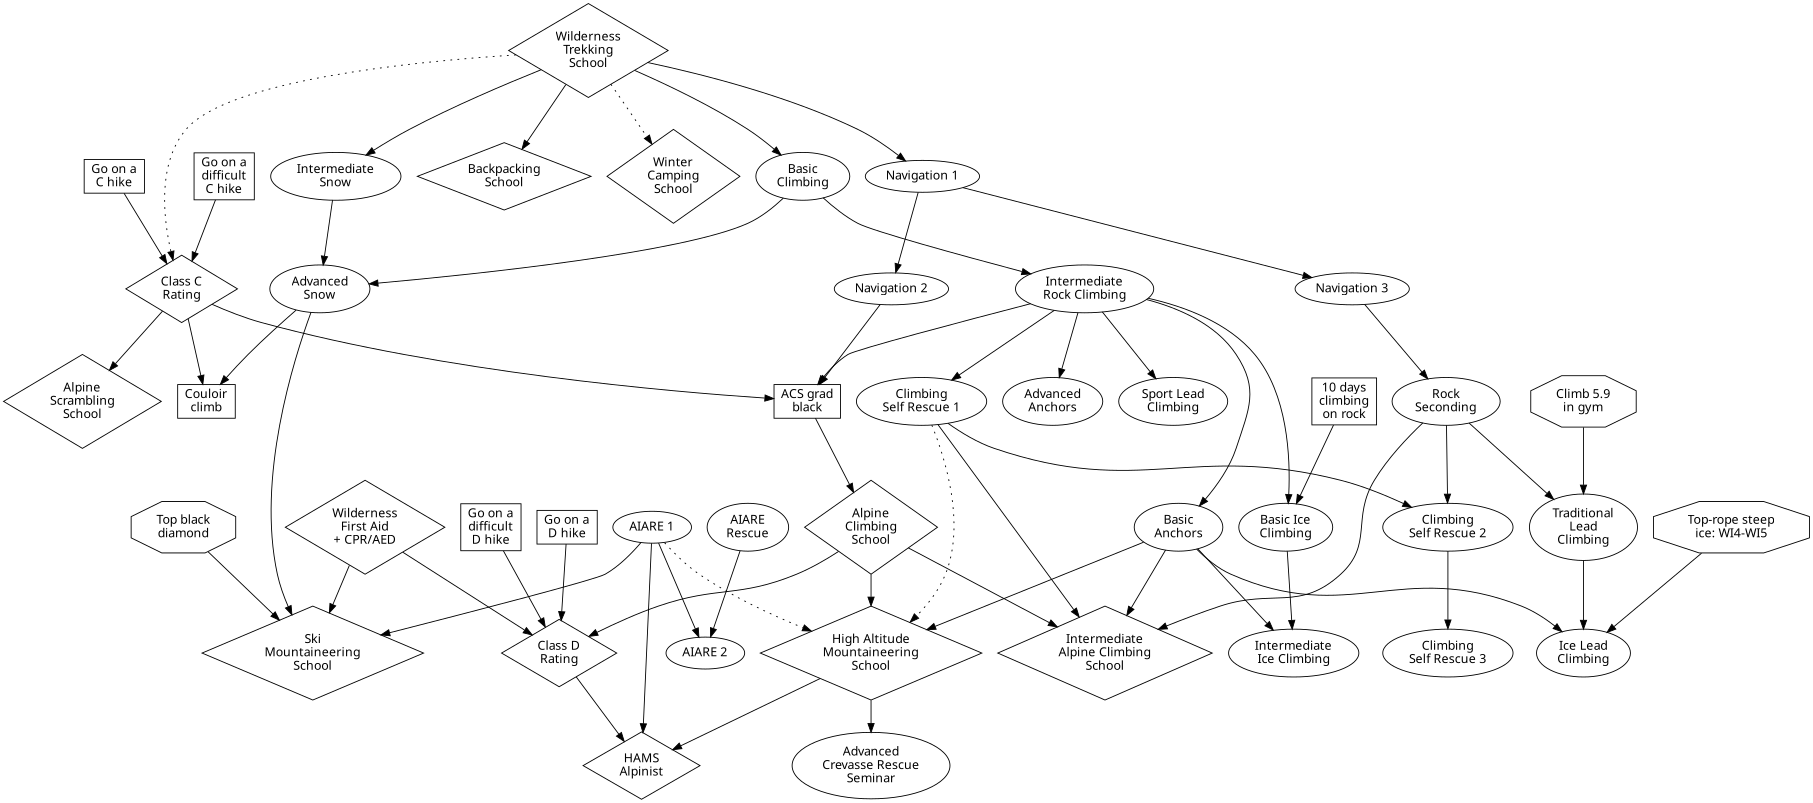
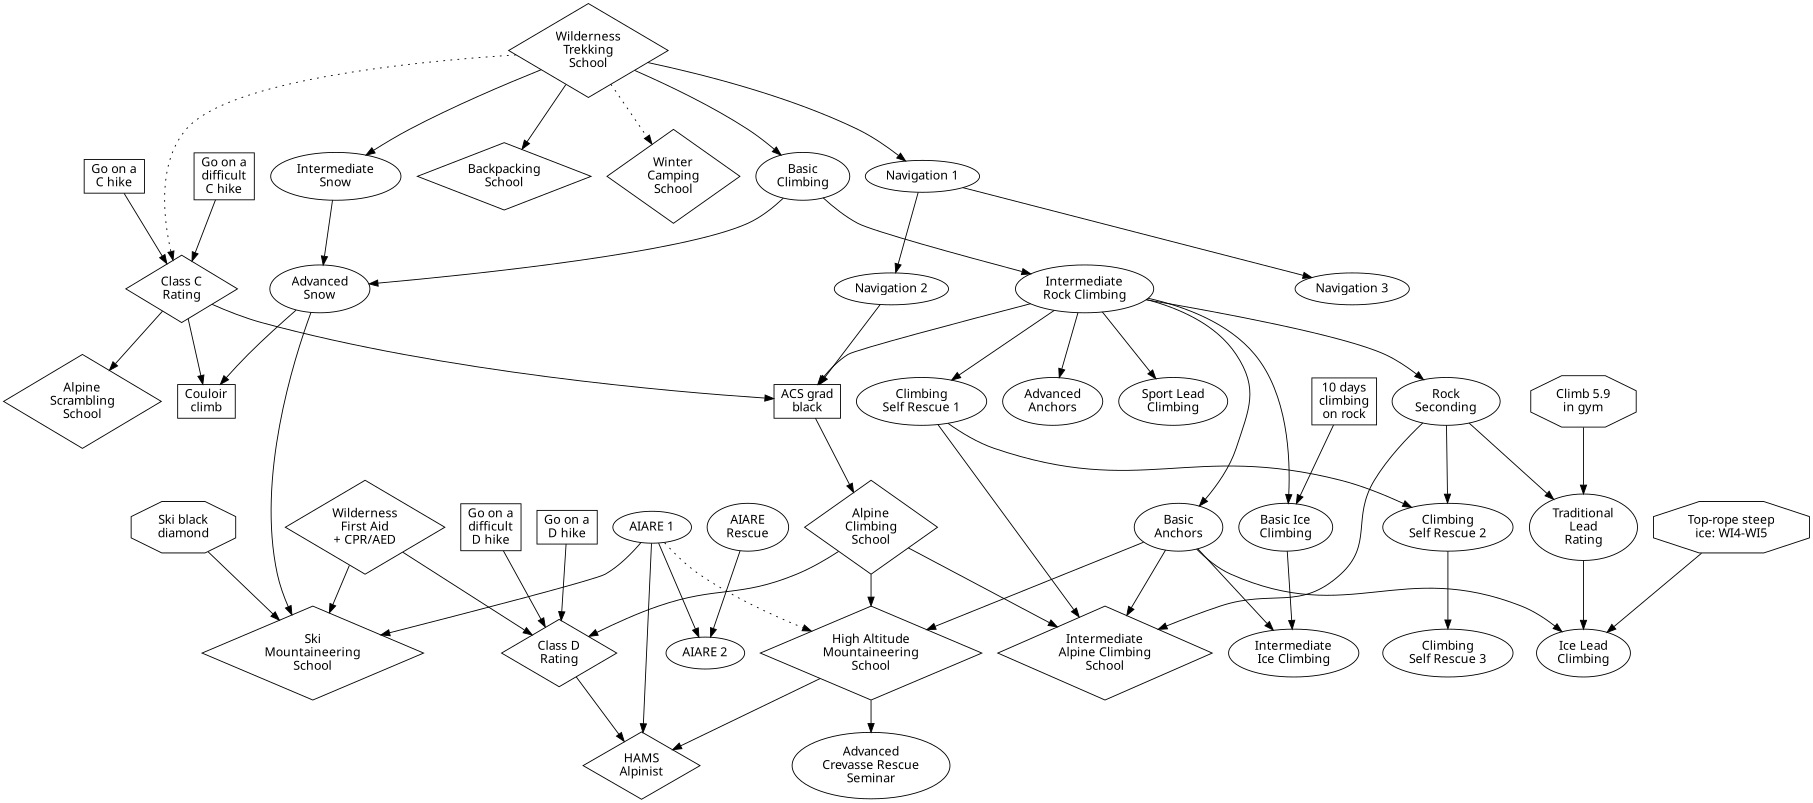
(1393, 338) -> (1285, 326)
(954, 524) -> none
(183, 527) -> (183, 527)
(1583, 527) -> (1583, 527)
